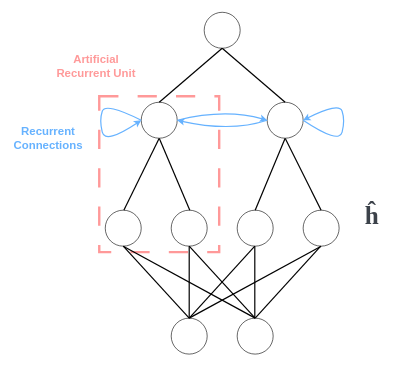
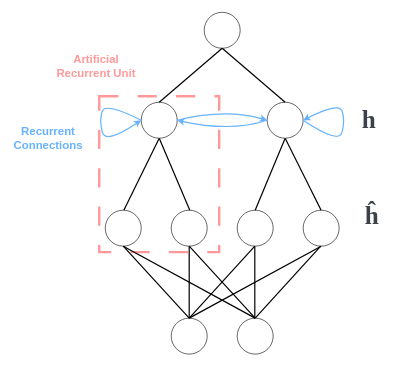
none -> (369, 120)
